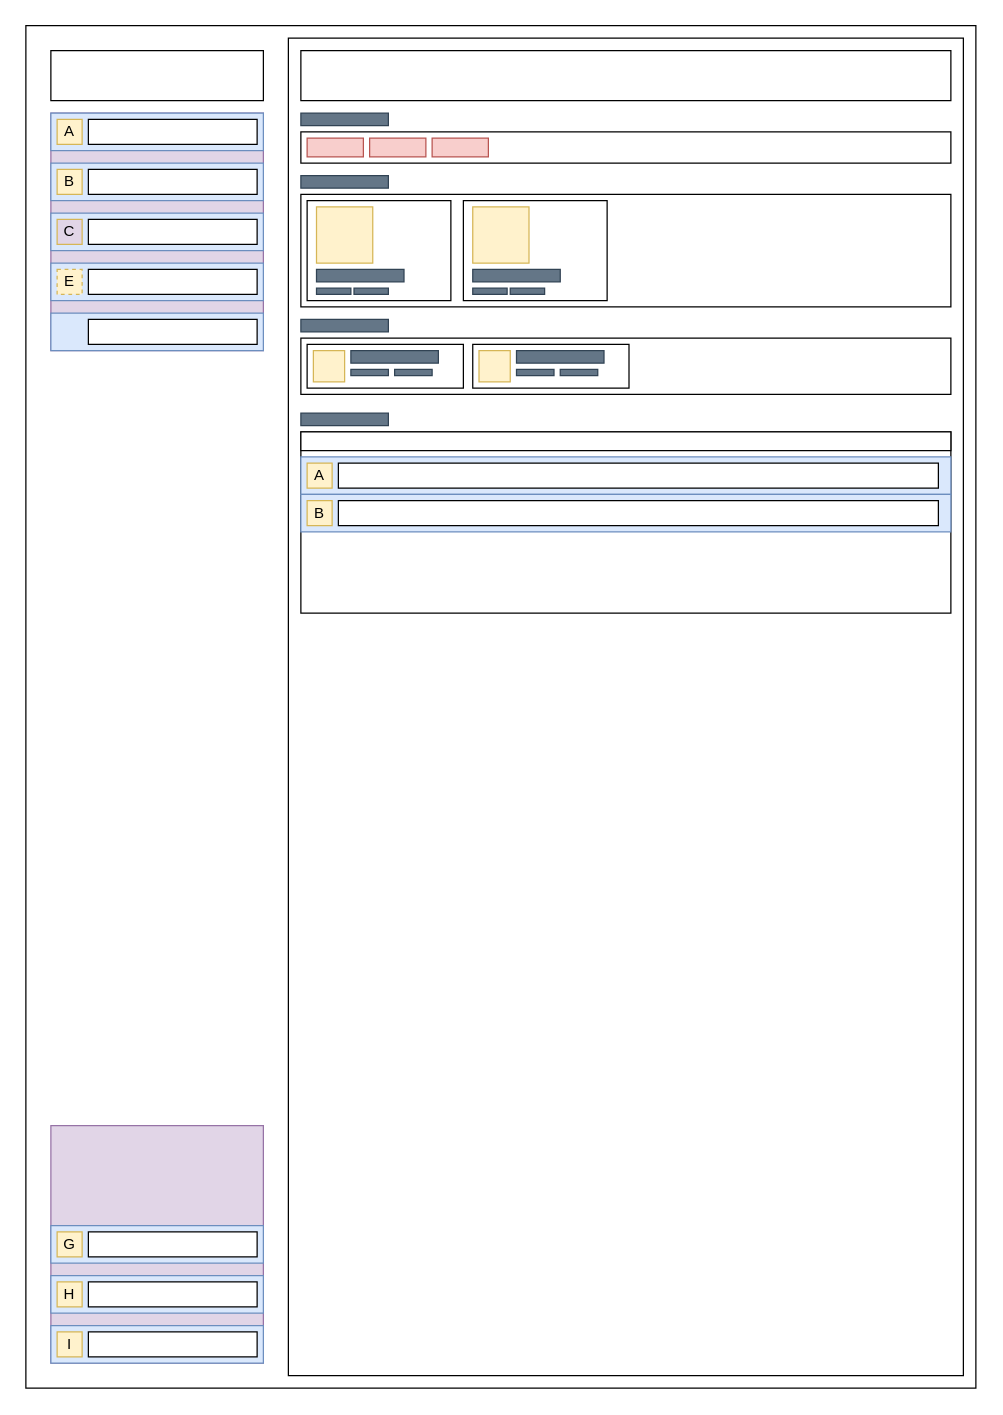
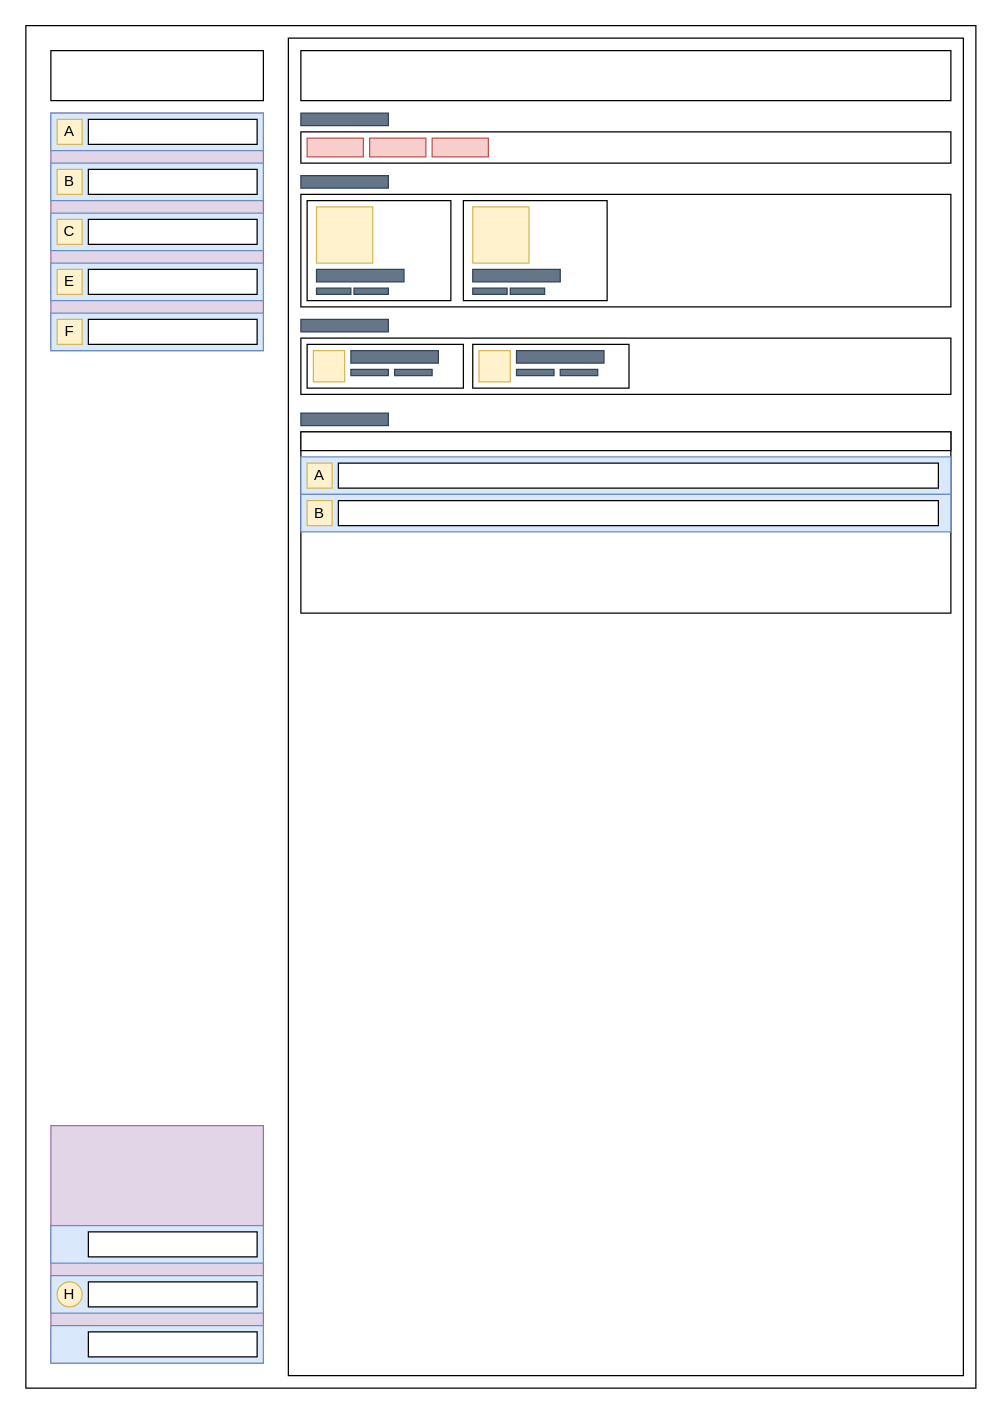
(69, 232) -> (69, 232)
(69, 282) -> (69, 282)
none -> (69, 332)
(69, 1244) -> none
(69, 1294) -> (69, 1294)
(69, 1344) -> none
